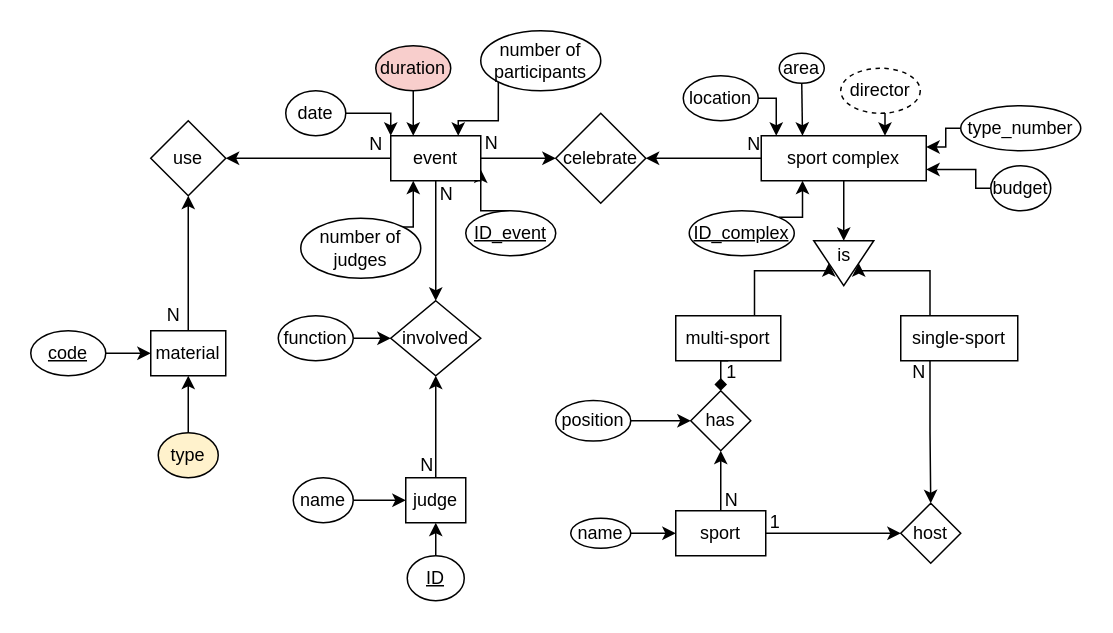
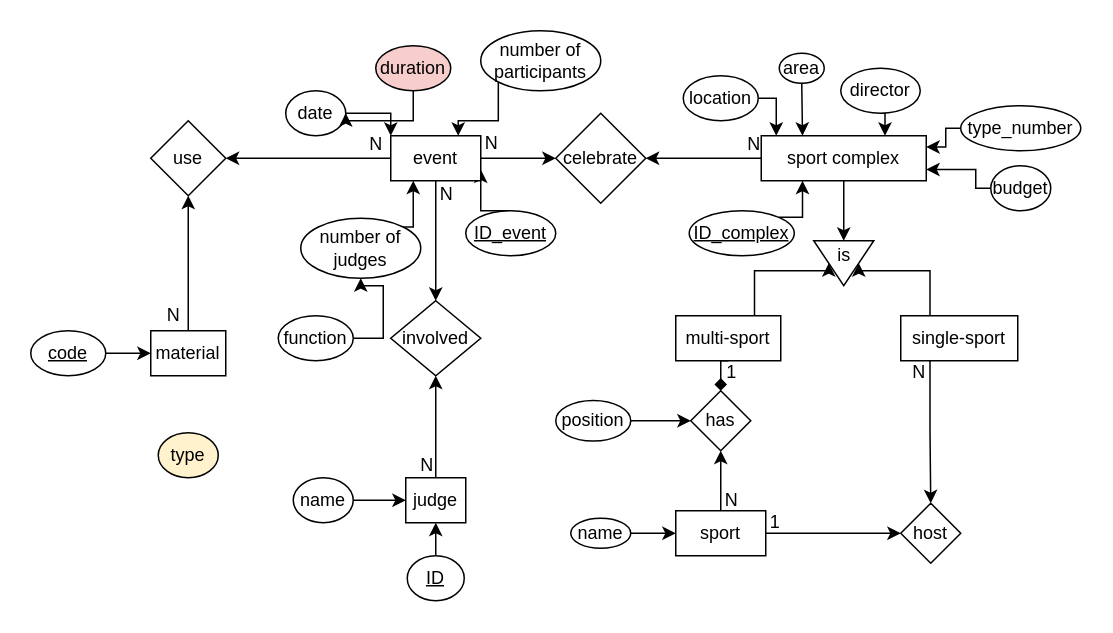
(881, 91) -> (881, 91)
(413, 122) -> (380, 121)
(379, 338) -> (383, 303)
(188, 410) -> none
